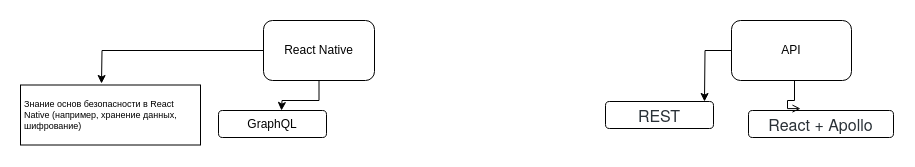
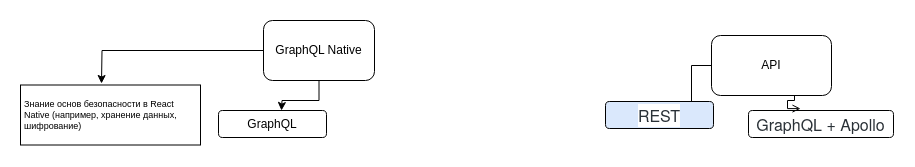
(319, 51) -> (319, 51)
(792, 51) -> (772, 66)
(660, 115) -> (660, 115)
(821, 125) -> (821, 125)
